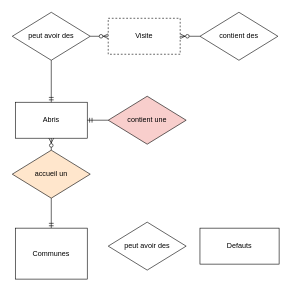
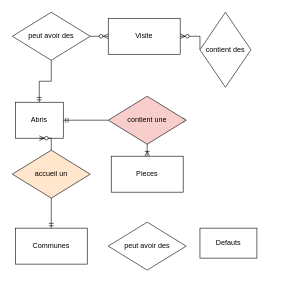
(144, 36) -> (144, 36)
(239, 36) -> (226, 50)
(51, 120) -> (39, 120)
none -> (147, 152)
none -> (147, 174)
(240, 246) -> (229, 243)
(51, 254) -> (51, 246)
